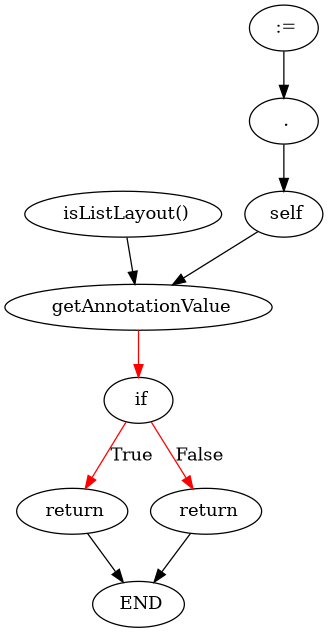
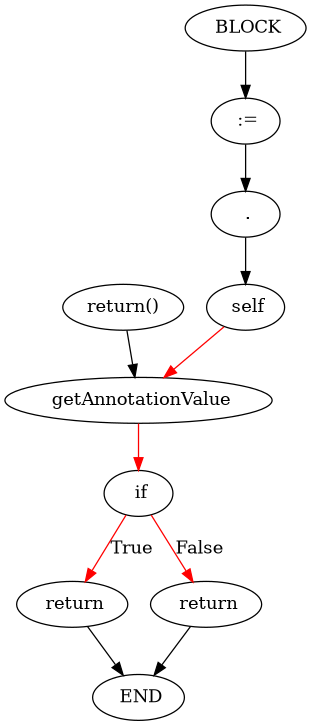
none -> (246, 28)
(123, 214) -> (123, 307)
(221, 255) -> (199, 348)
